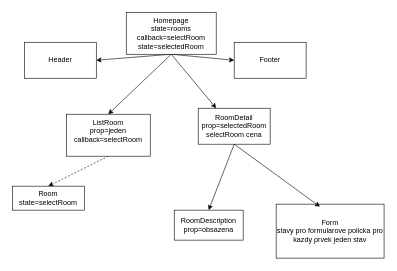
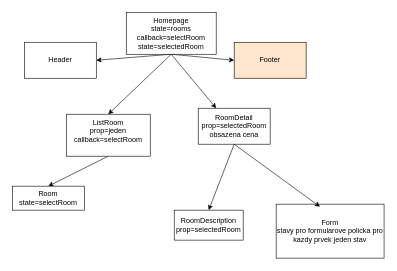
(270, 60) -> (270, 60)
(234, 126) -> (234, 126)
(80, 171) -> (80, 171)
(209, 225) -> (209, 225)
